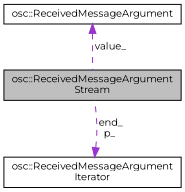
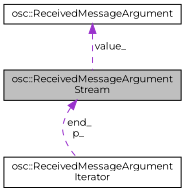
(97, 124) -> (63, 134)
